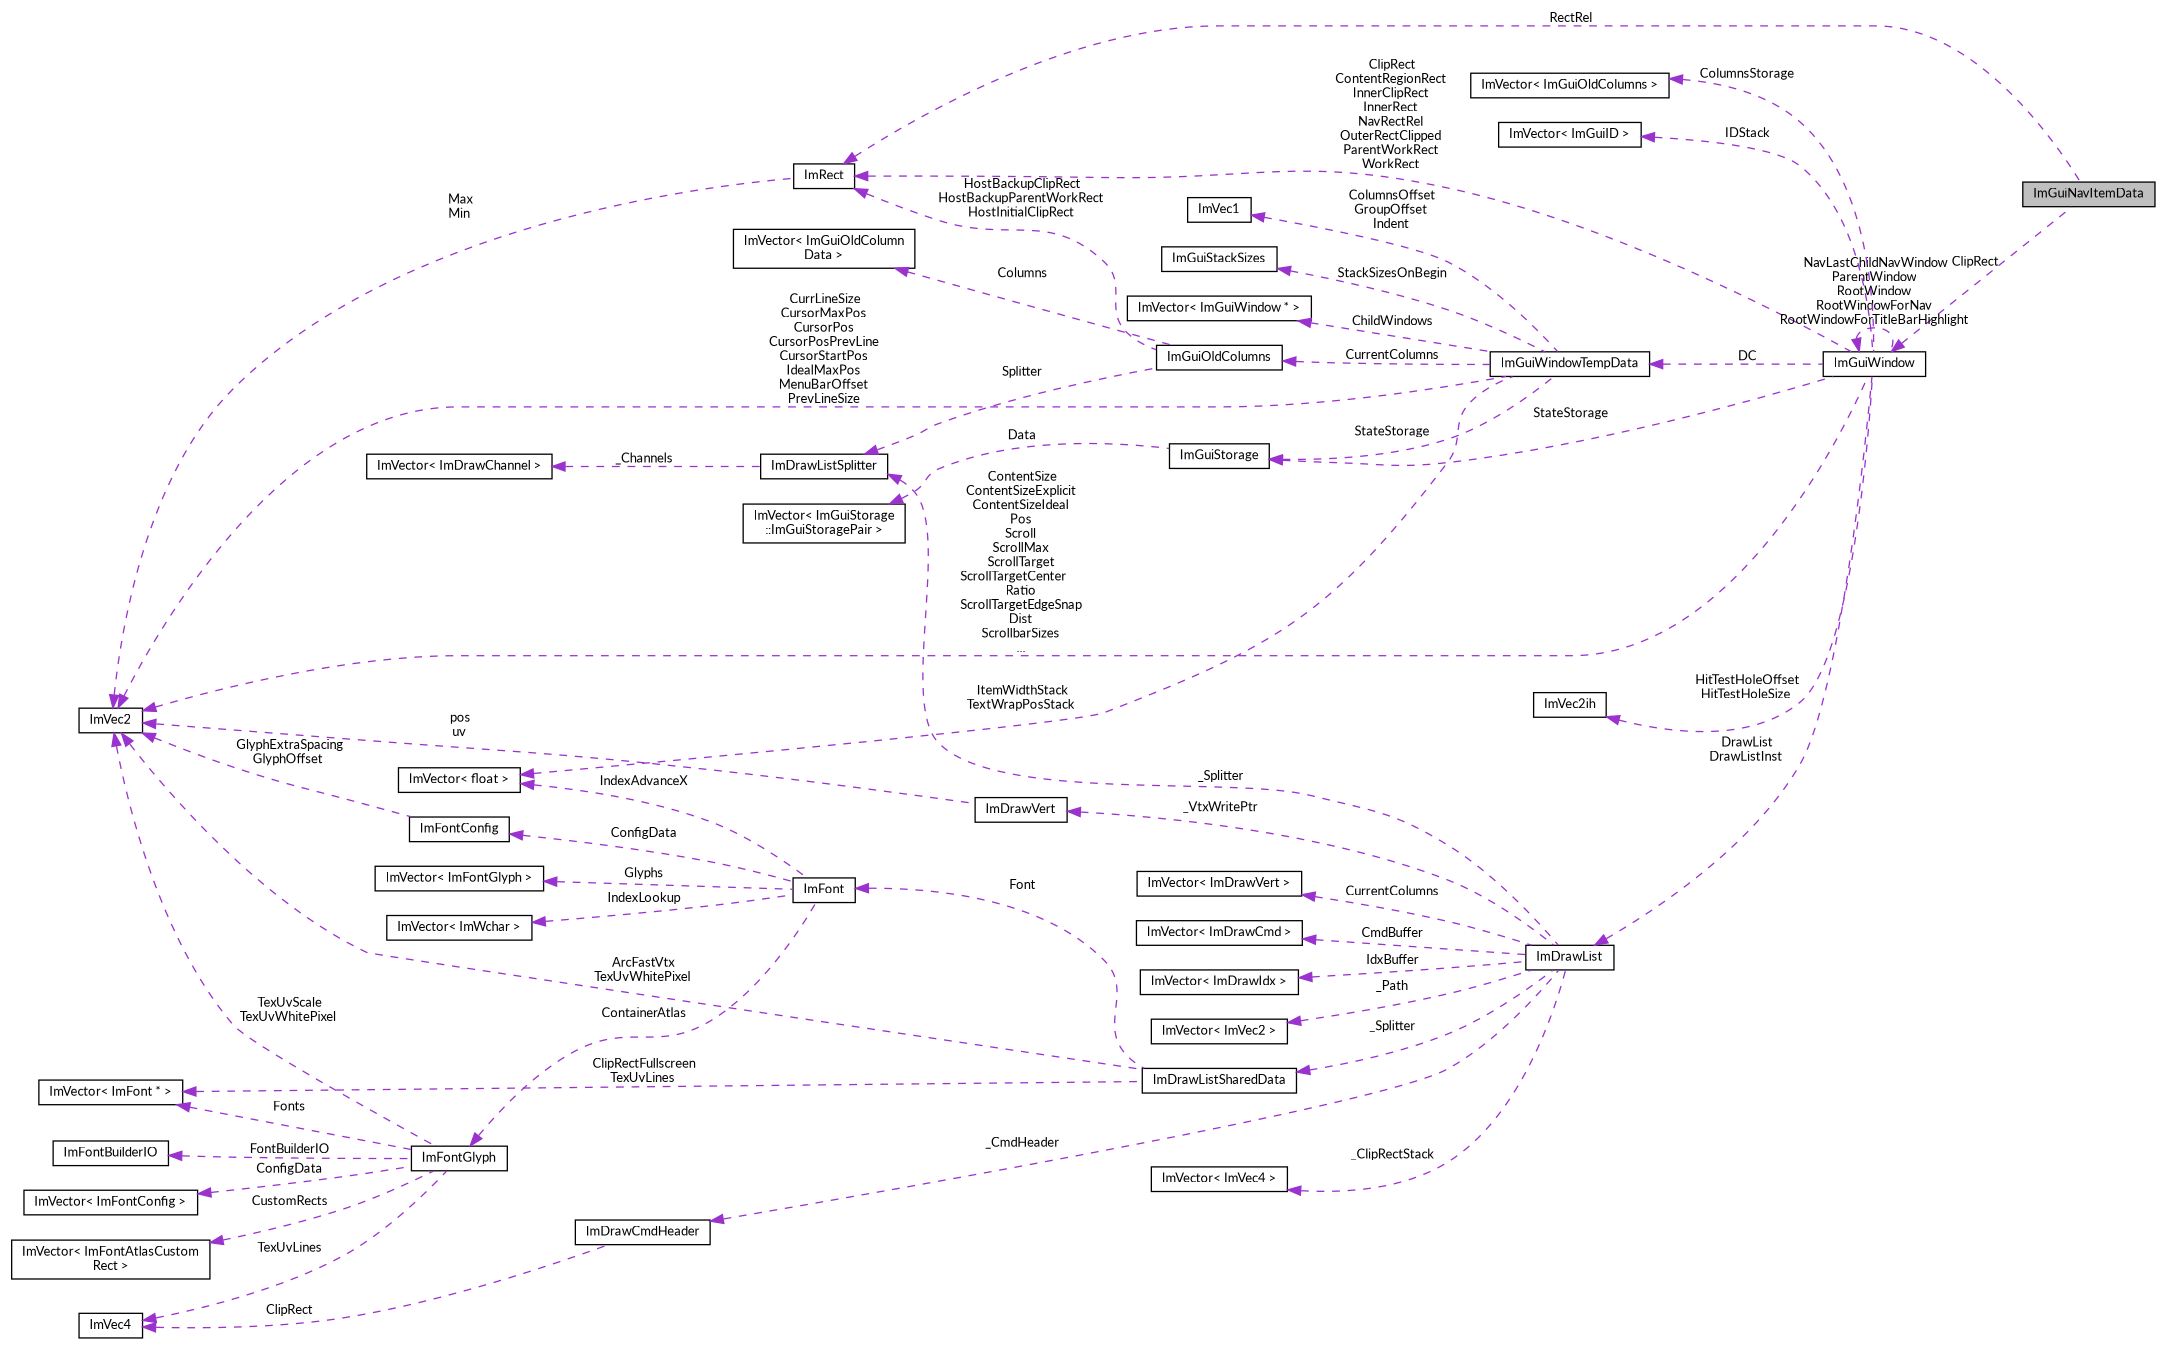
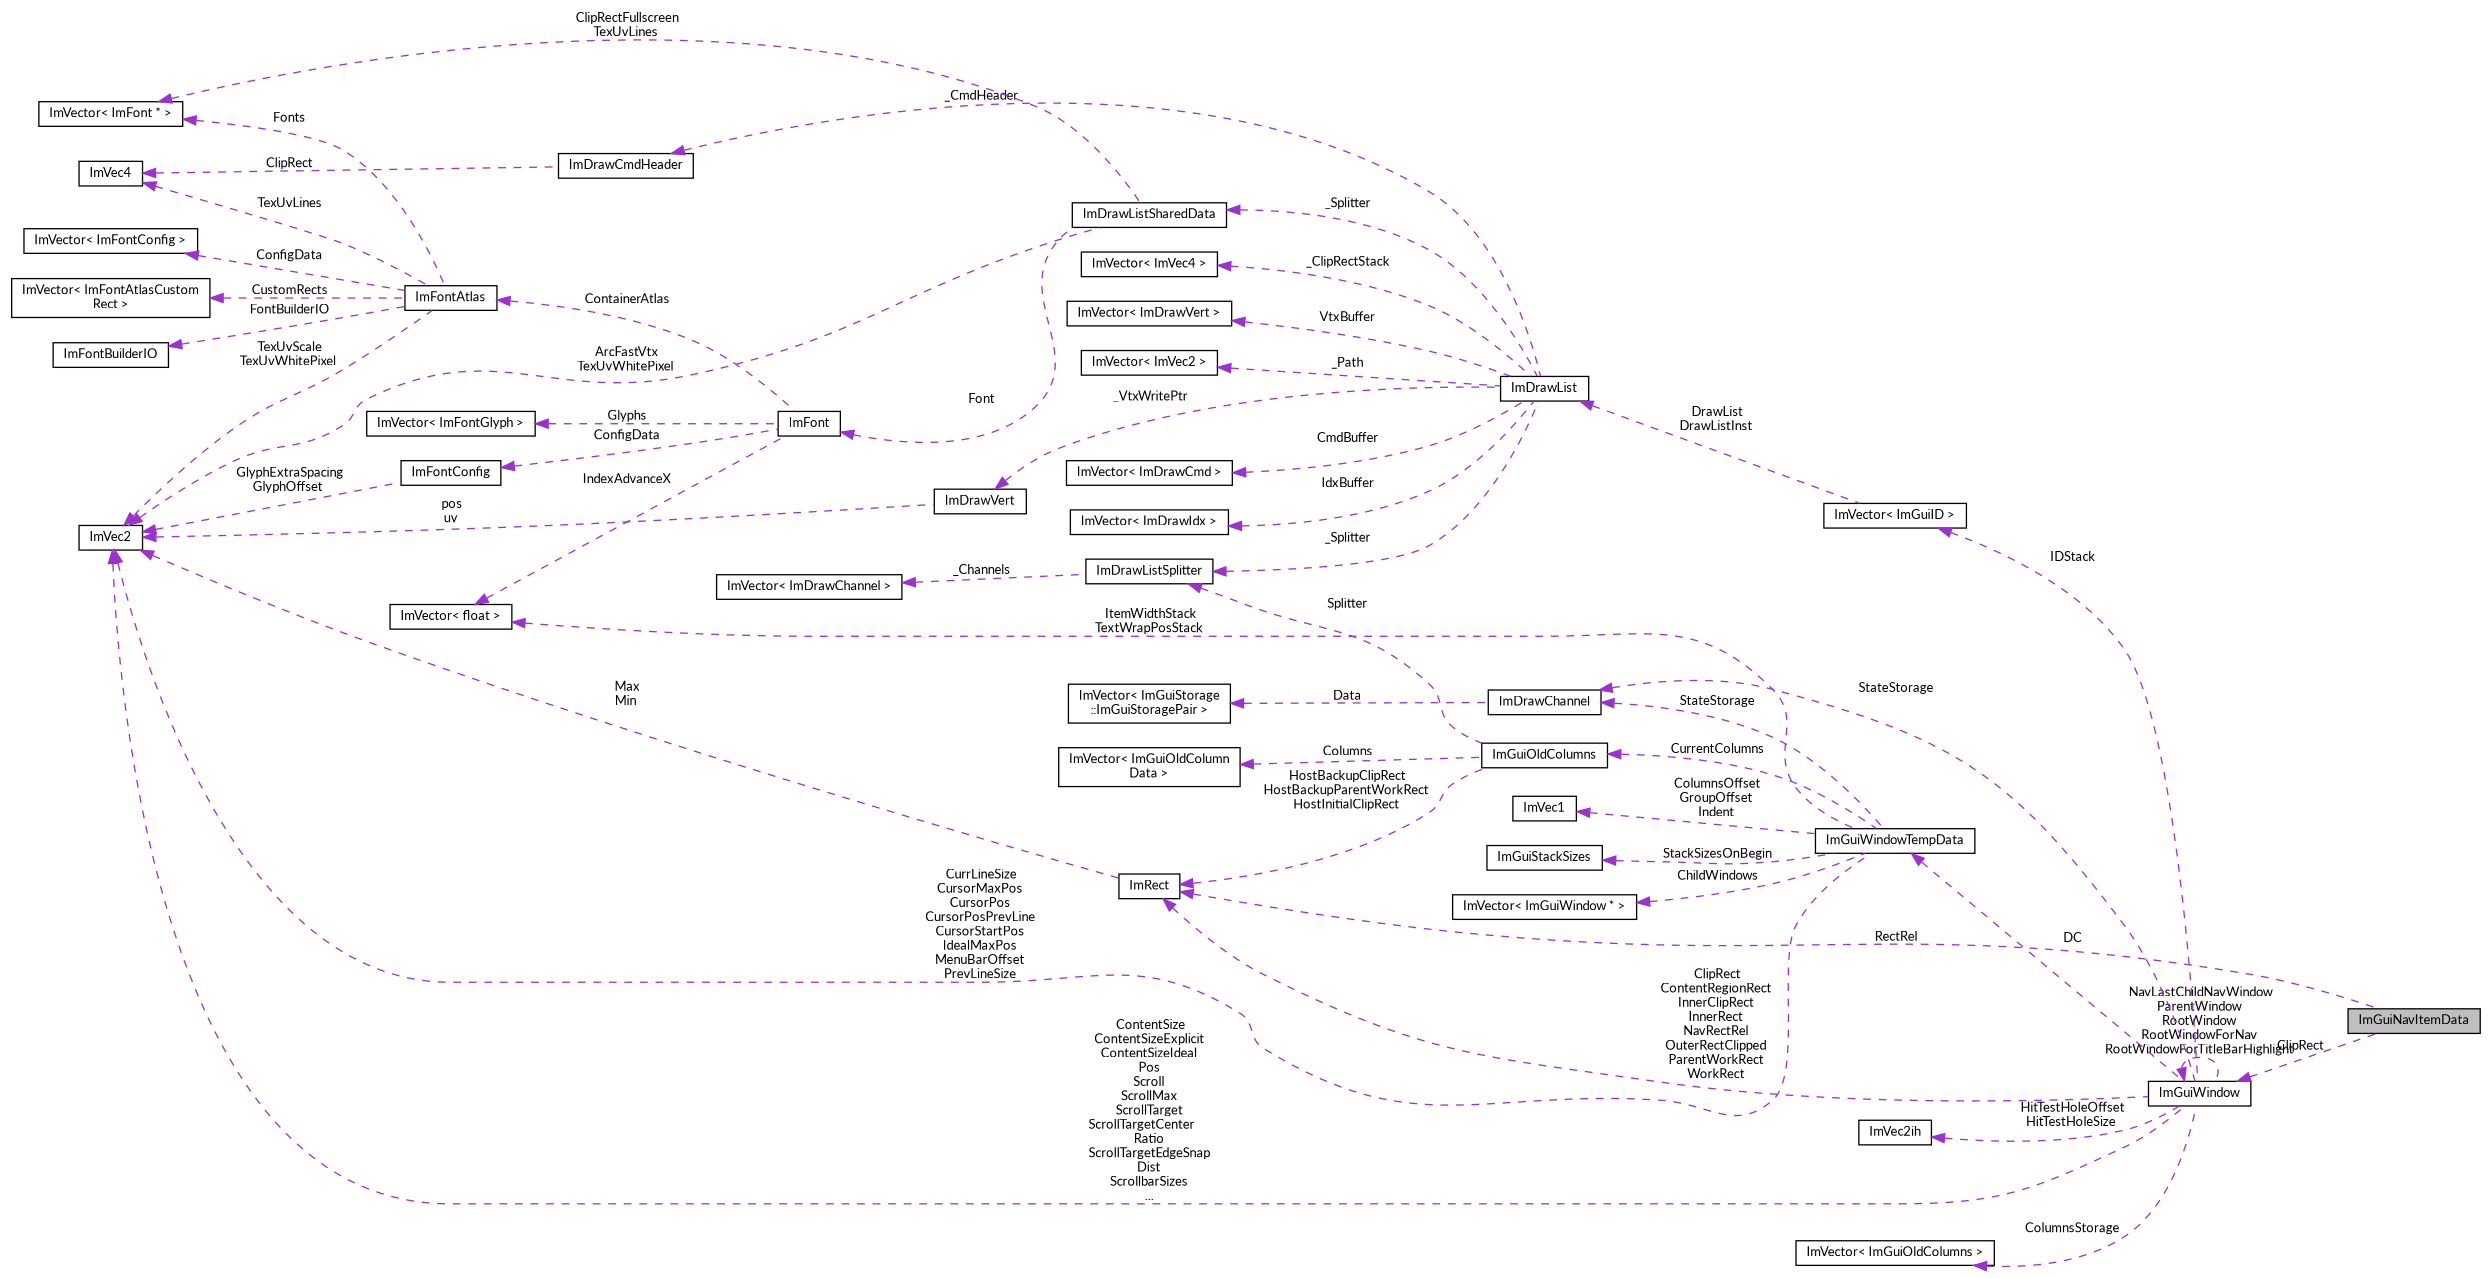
(1219, 456) -> (1545, 702)
(1822, 702) -> (1726, 455)
(1391, 892) -> (1346, 318)
(459, 928) -> none
(459, 1158) -> (451, 298)
